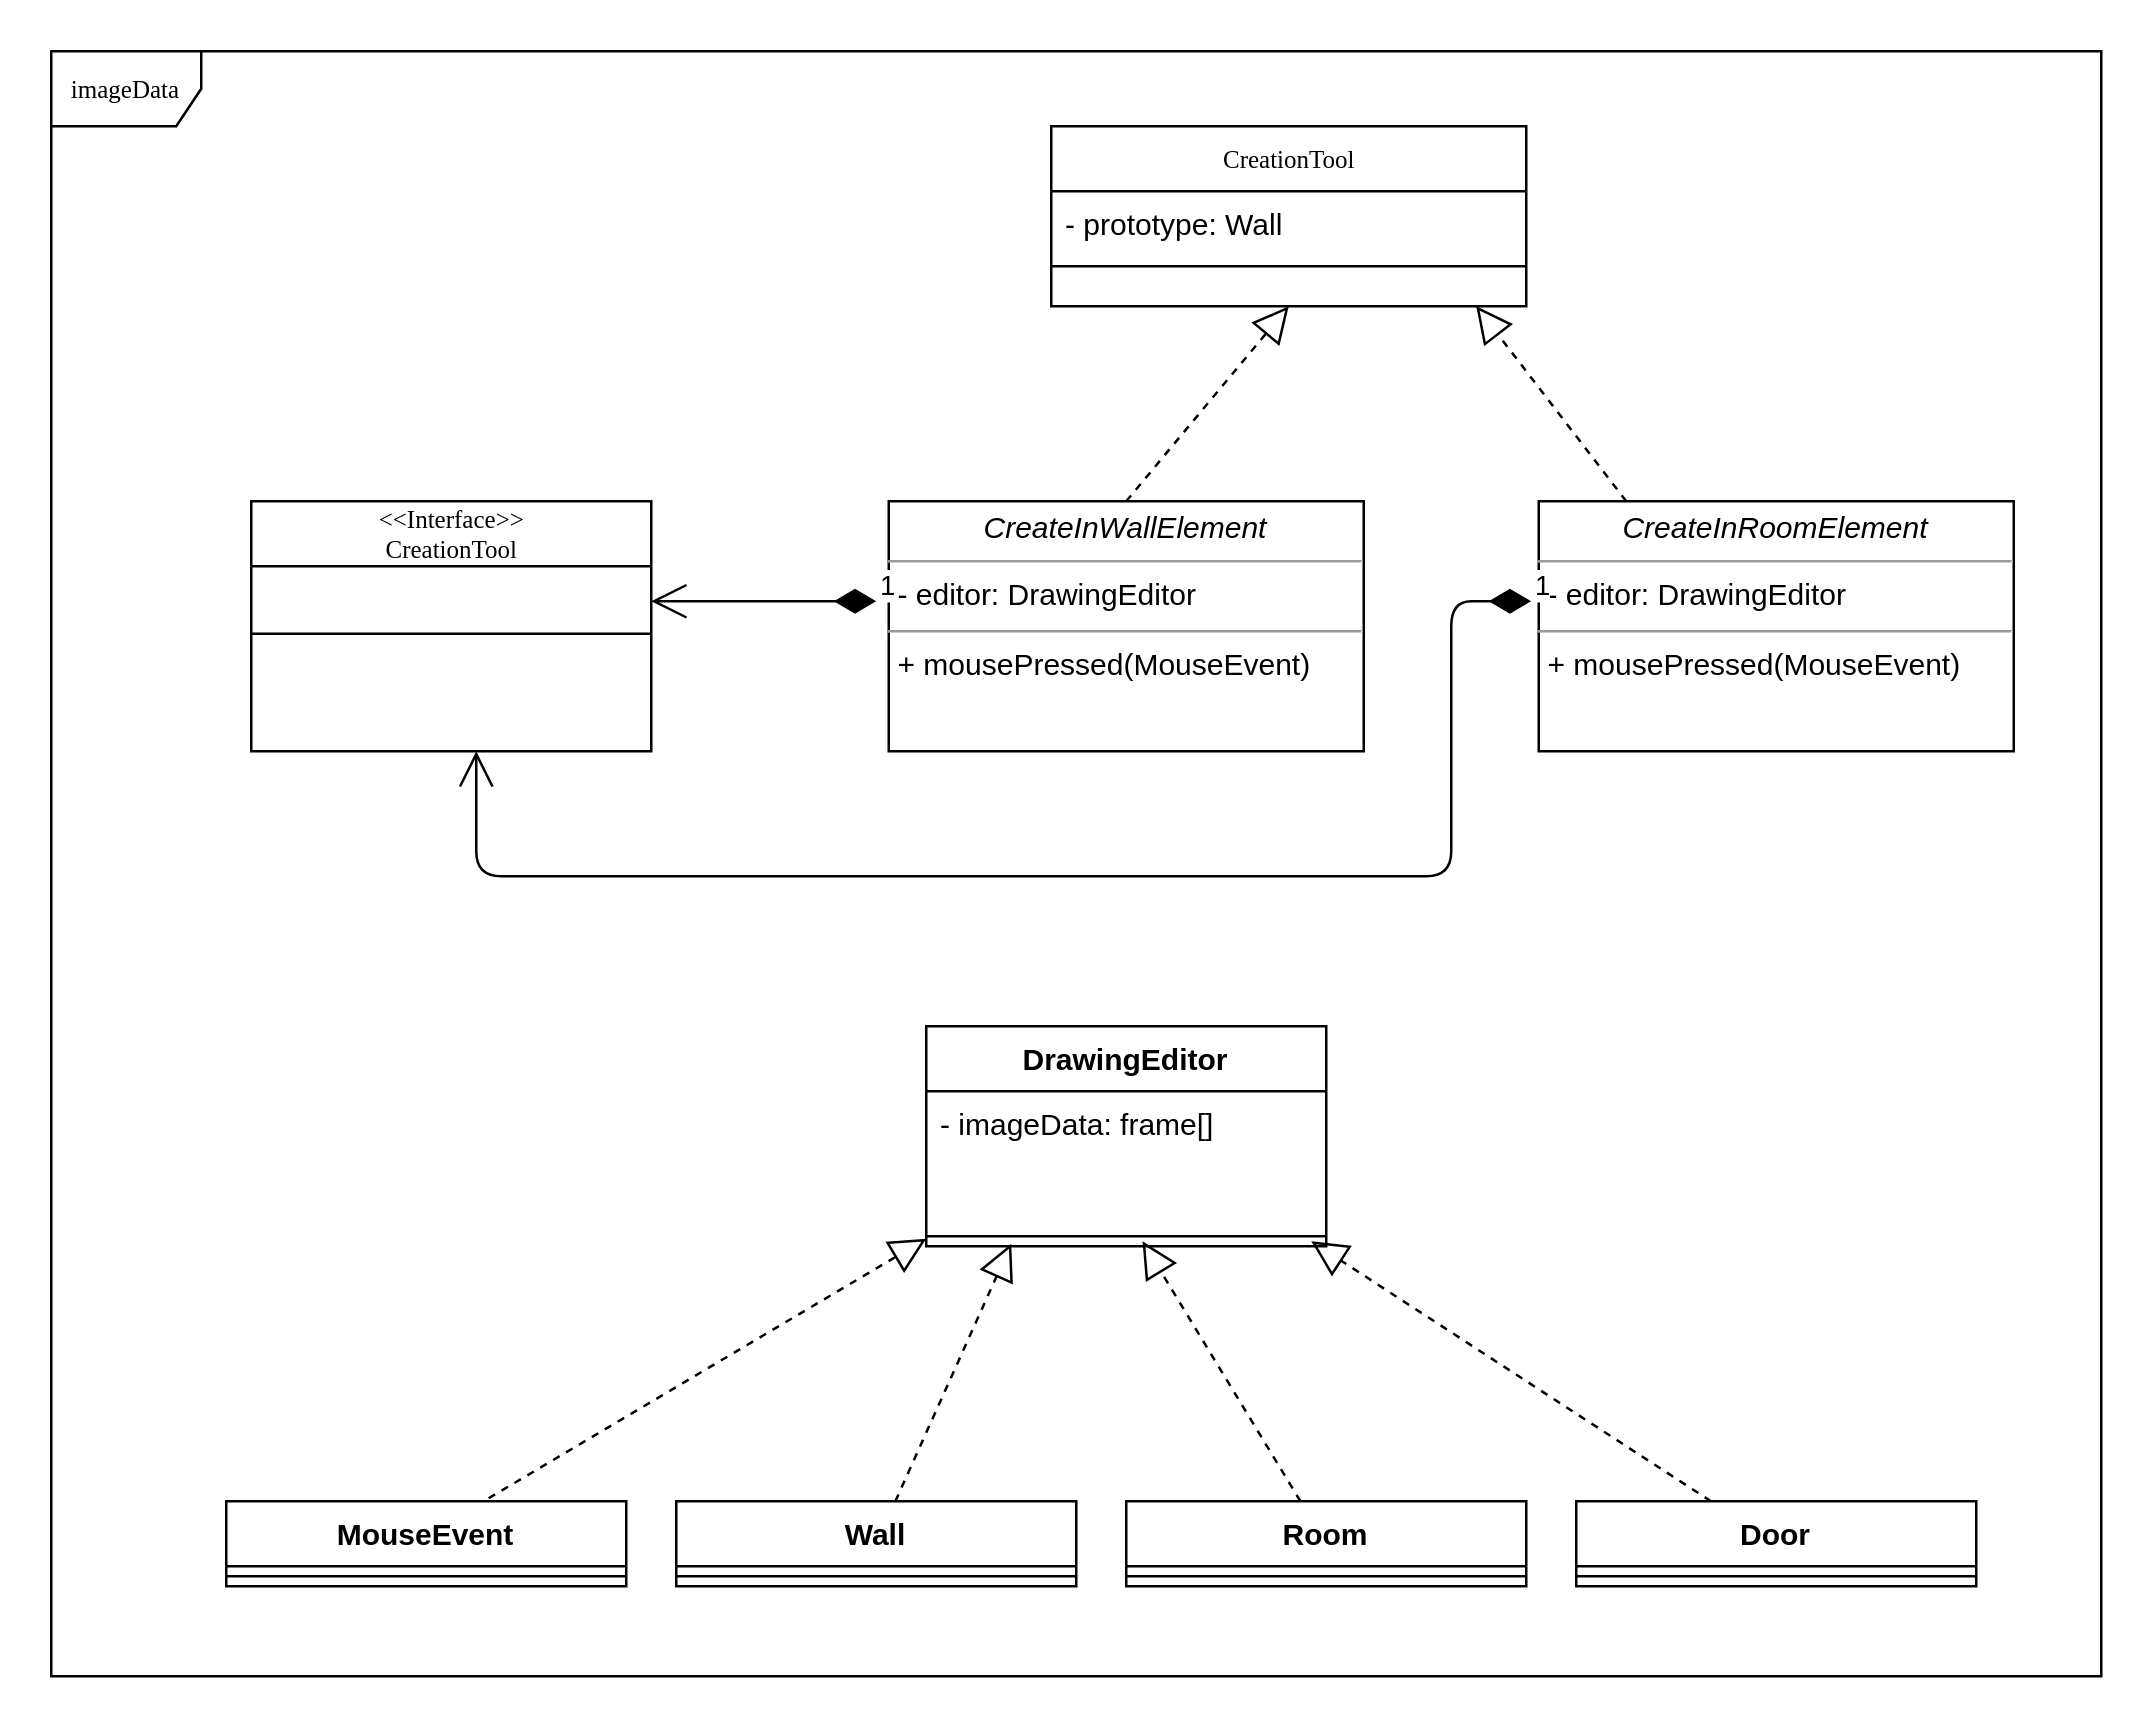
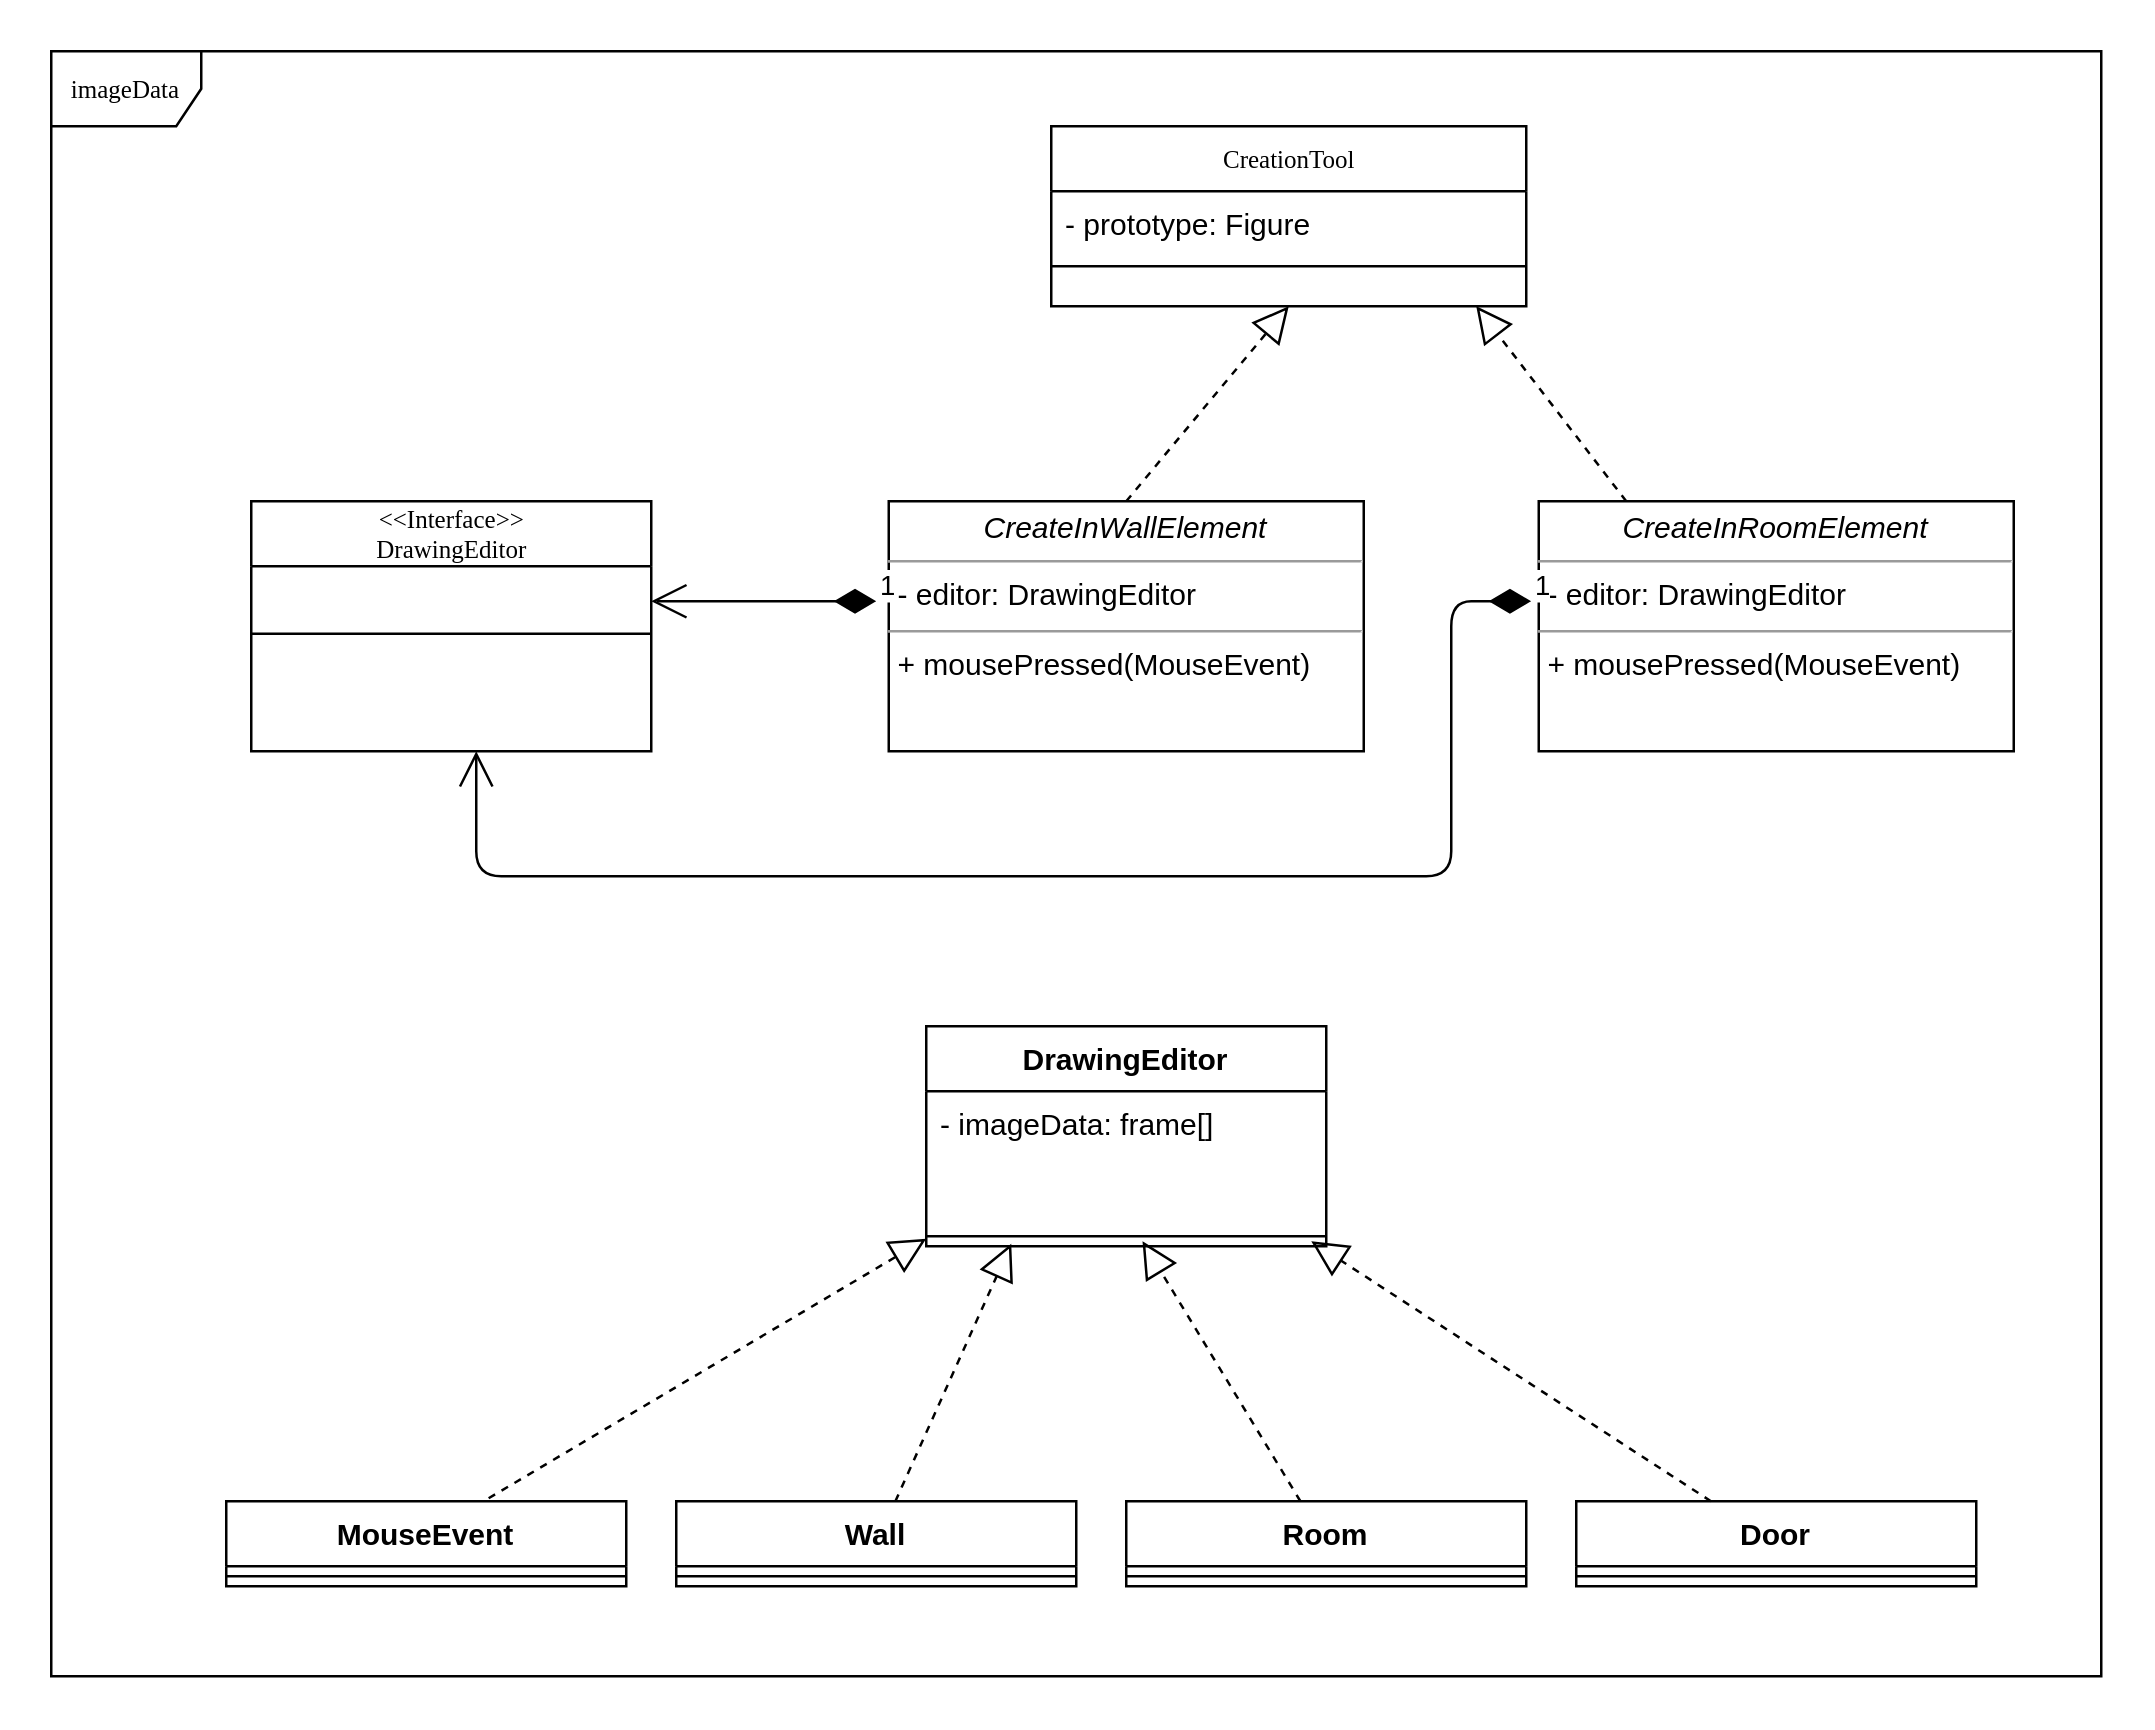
(1188, 225) -> (1209, 225)
(453, 534) -> (453, 534)
